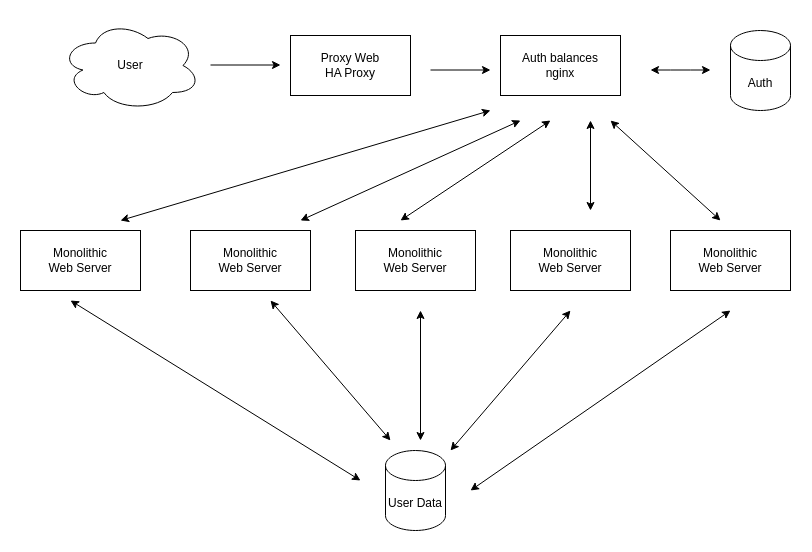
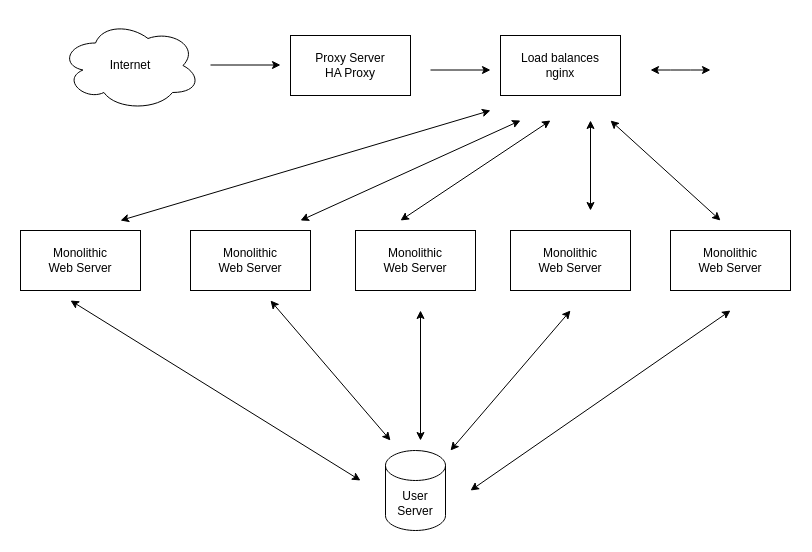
(131, 66) -> (131, 66)
(351, 66) -> (351, 66)
(561, 66) -> (561, 66)
(761, 71) -> none
(416, 504) -> (416, 504)
